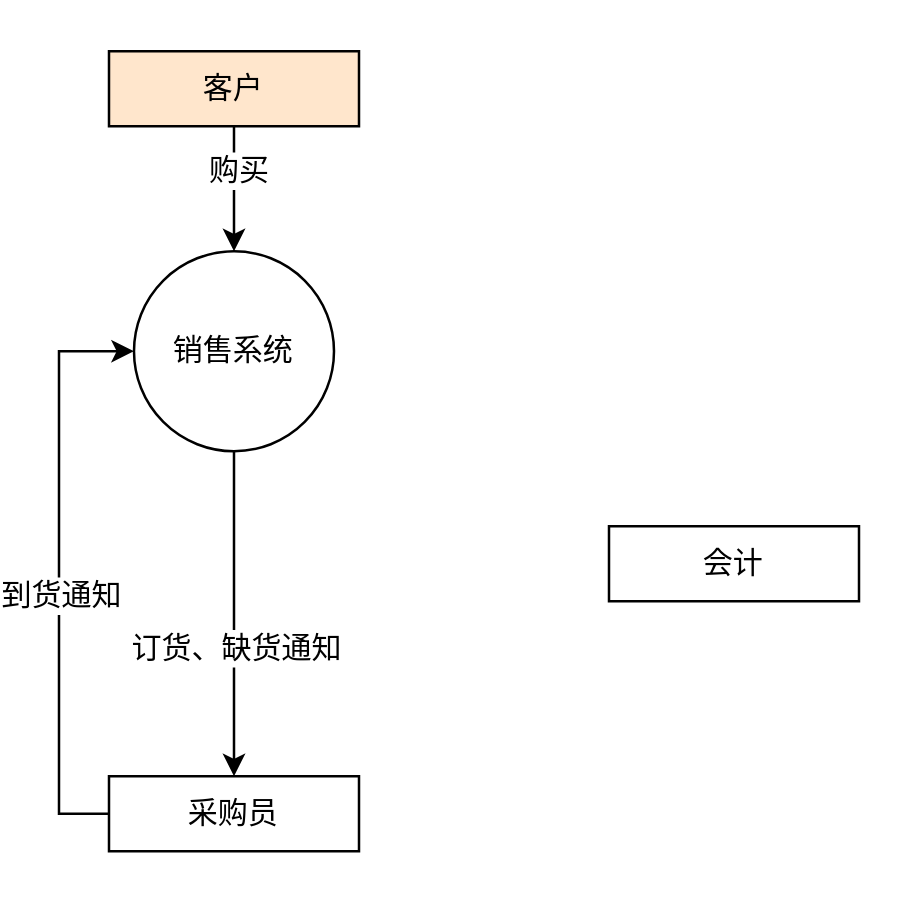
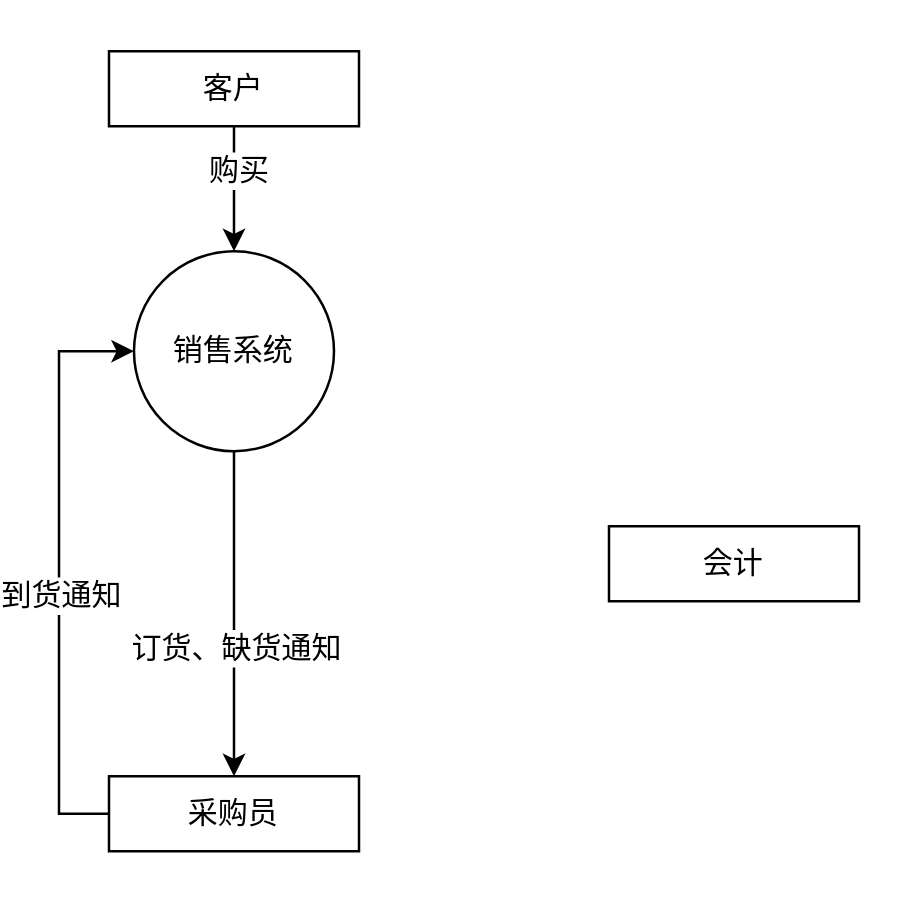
(234, 89) -> (234, 89)
